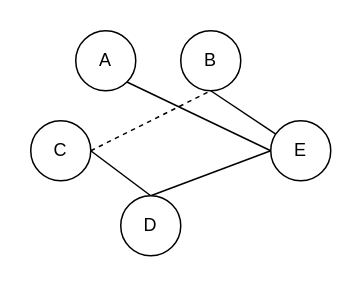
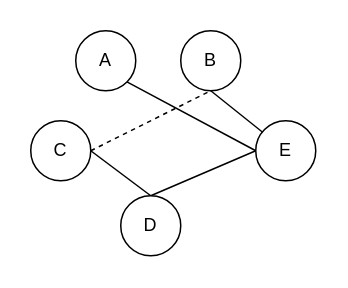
(301, 151) -> (286, 151)
